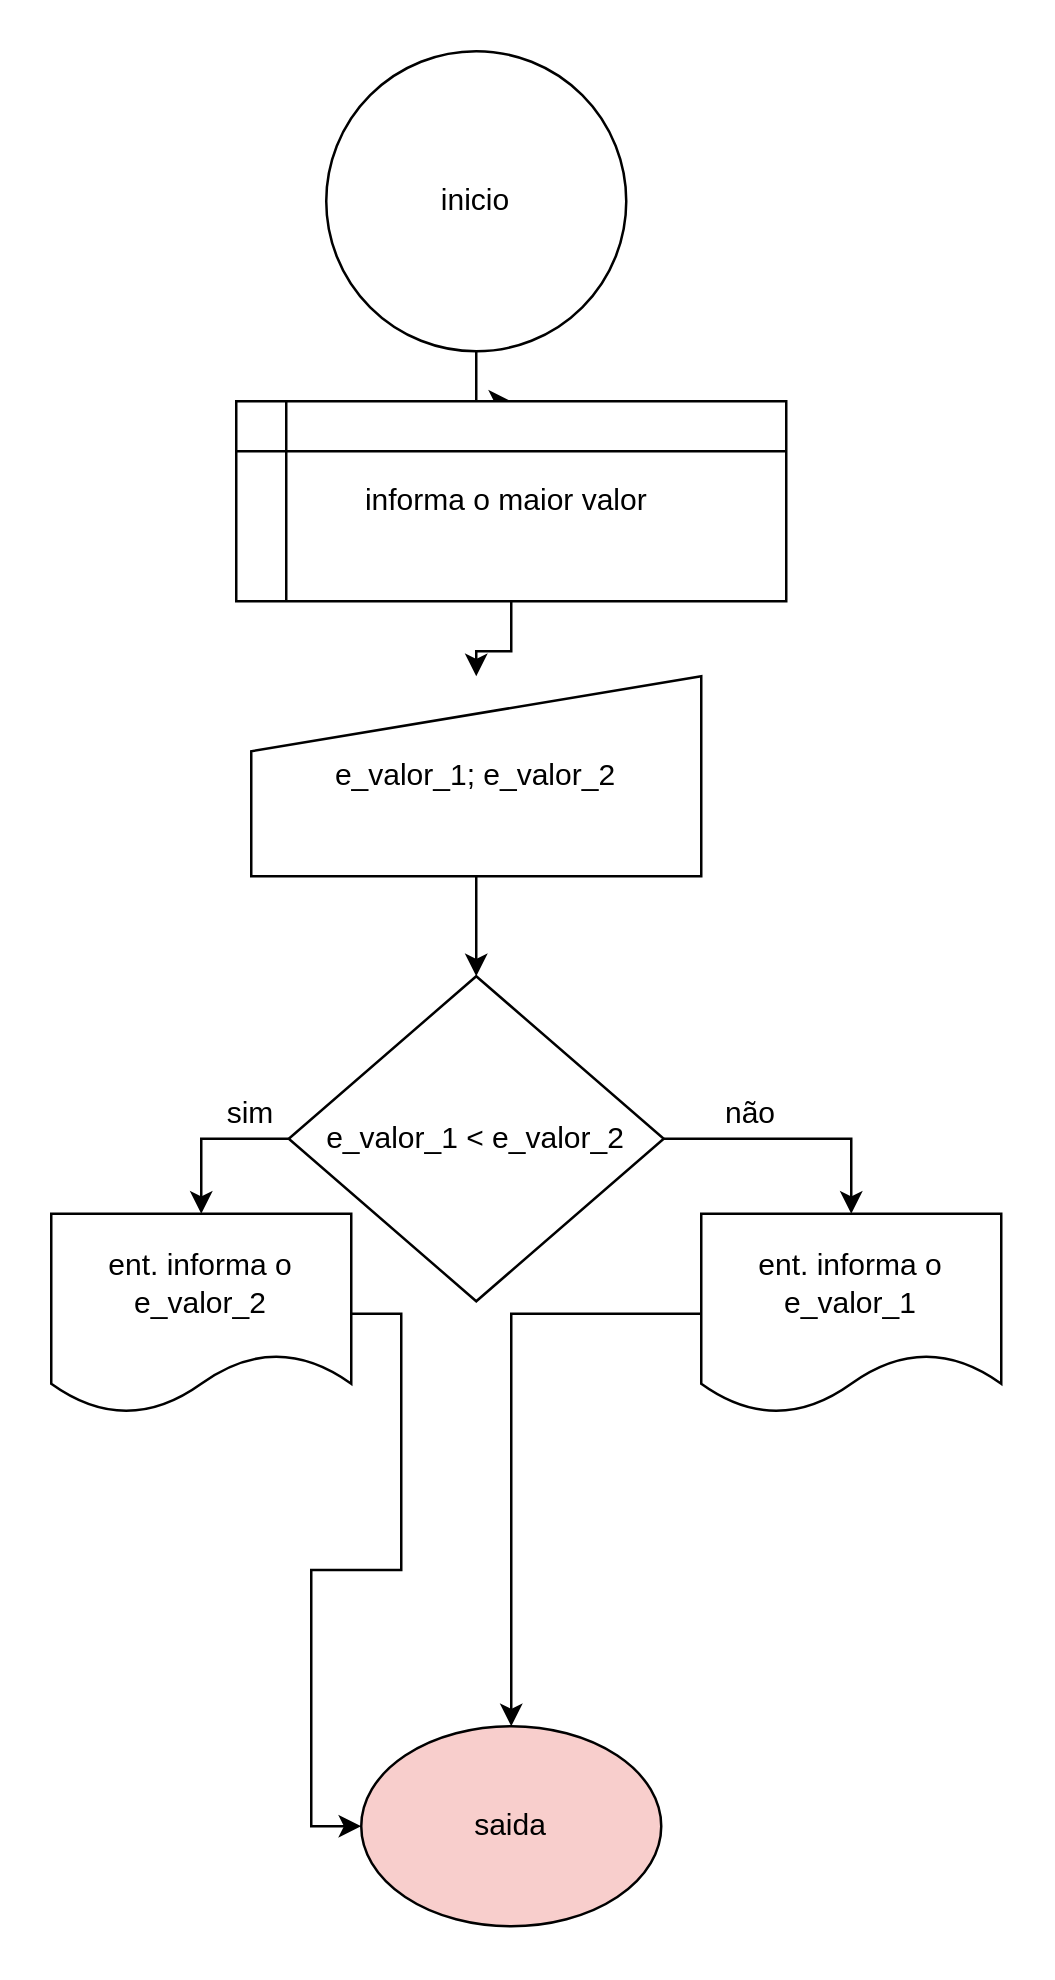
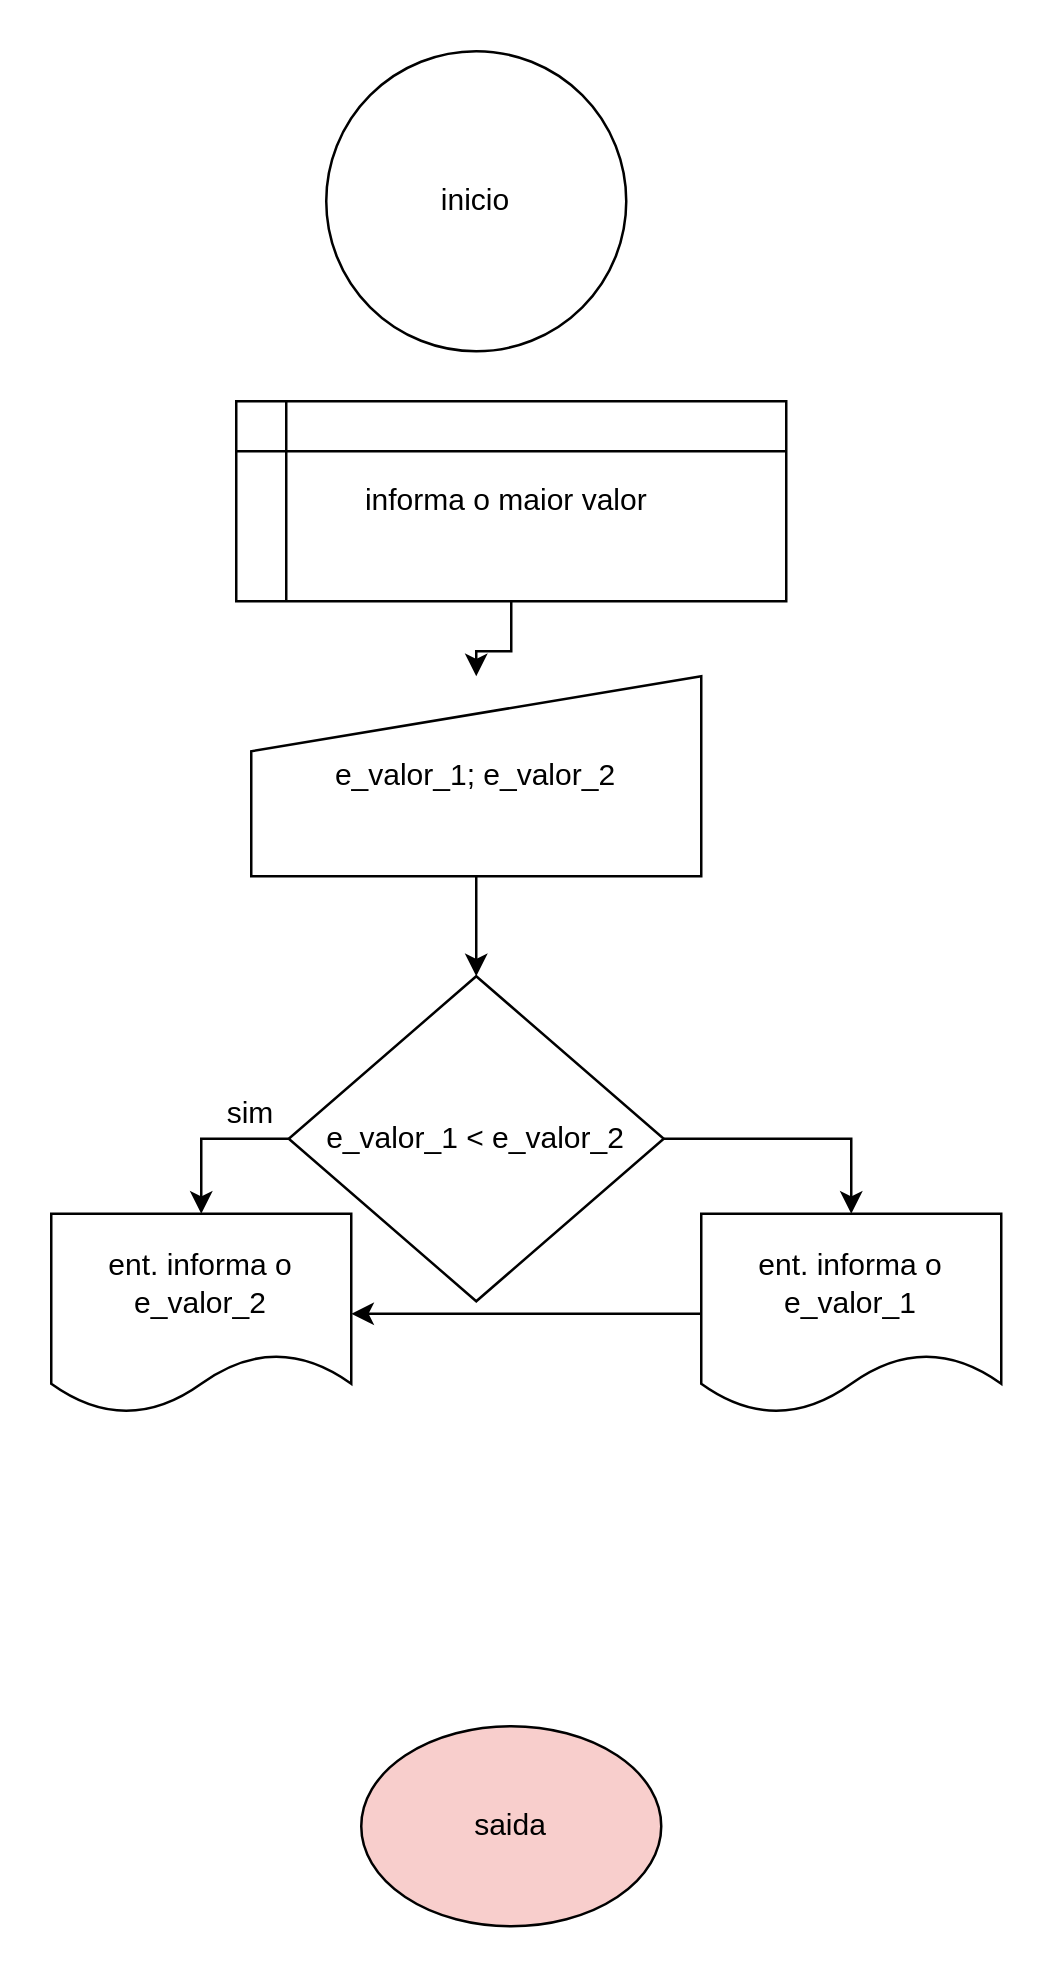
(476, 377) -> none
(751, 1114) -> none
(511, 1510) -> (460, 1314)
(338, 1570) -> none
